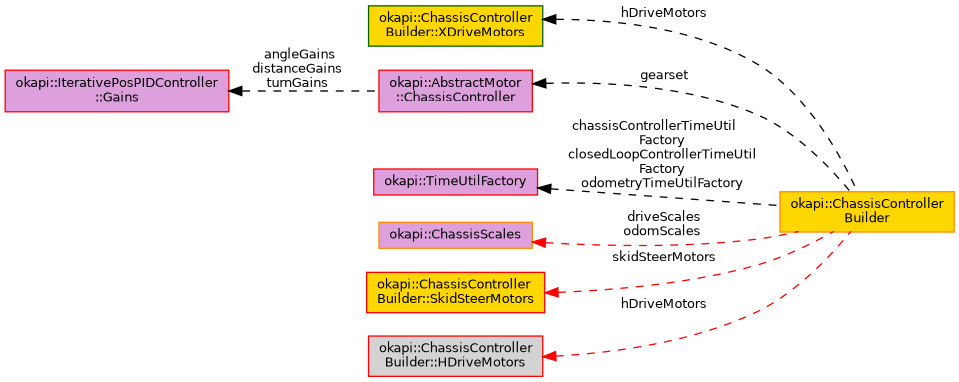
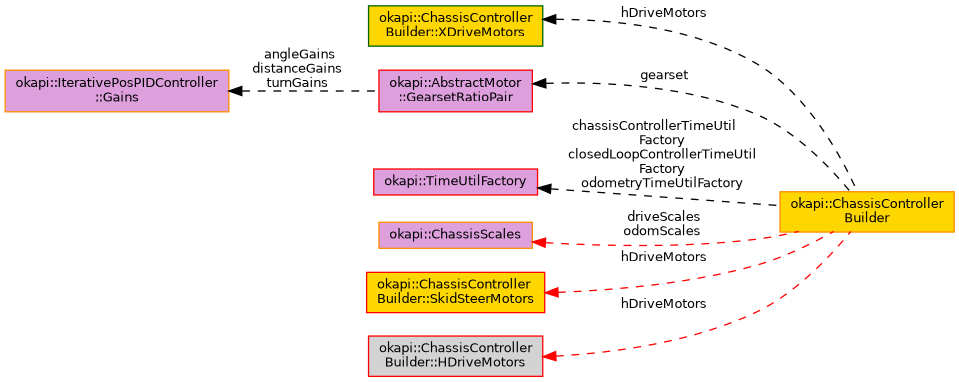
(117, 91) -> (117, 91)
(456, 91) -> (456, 91)
(662, 258) -> (662, 258)
